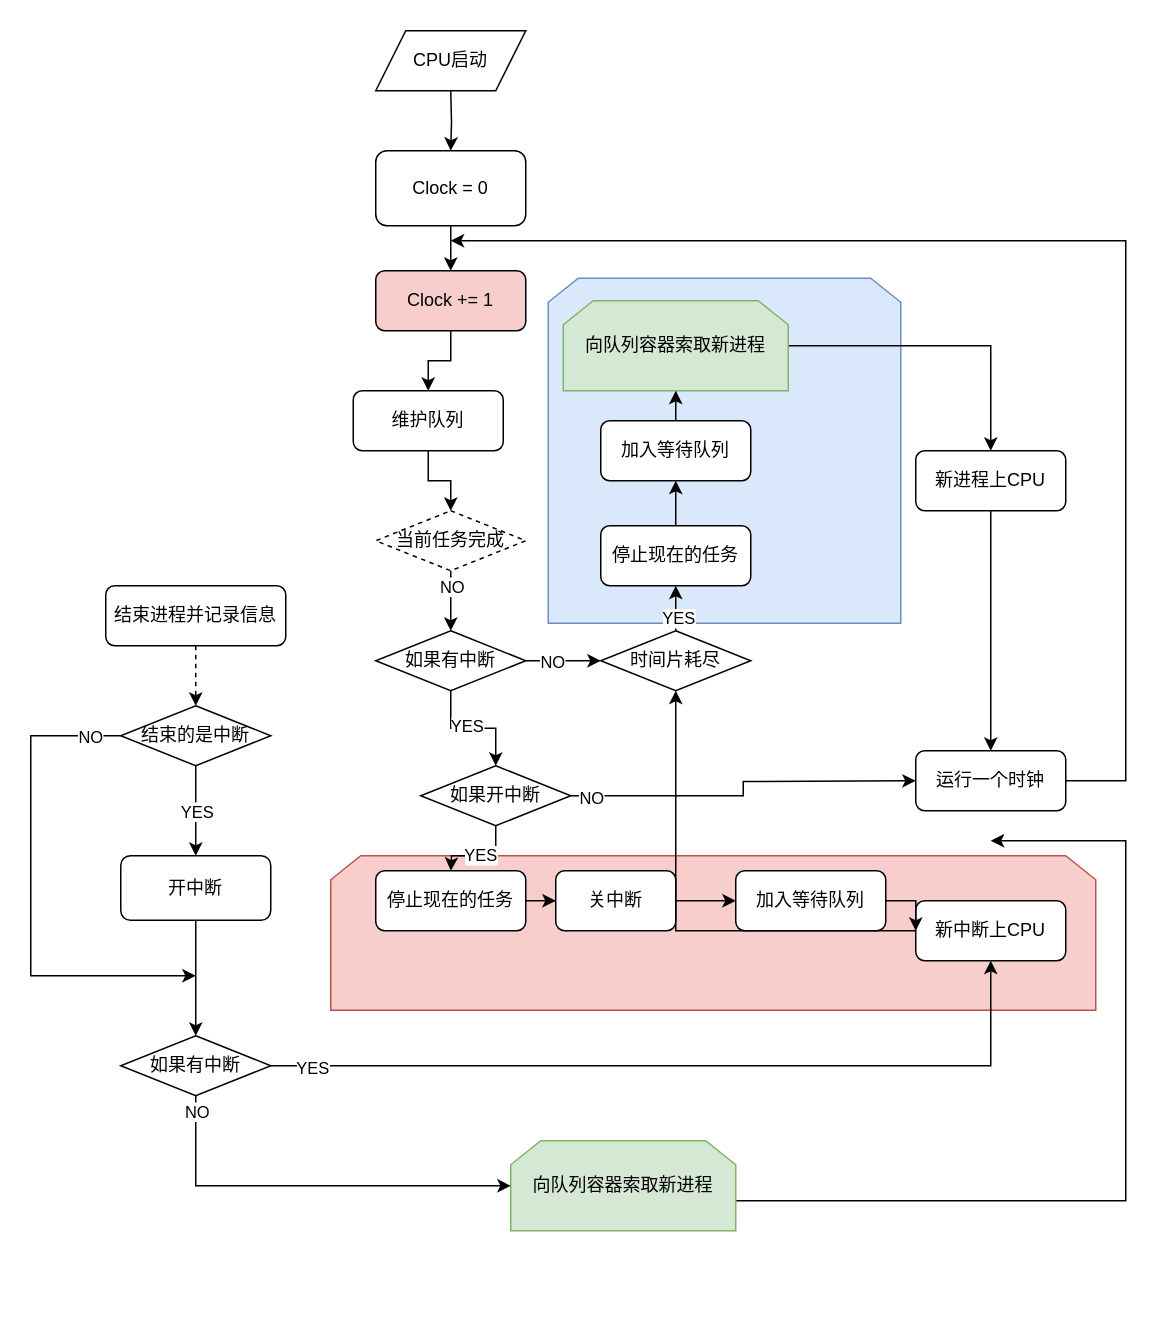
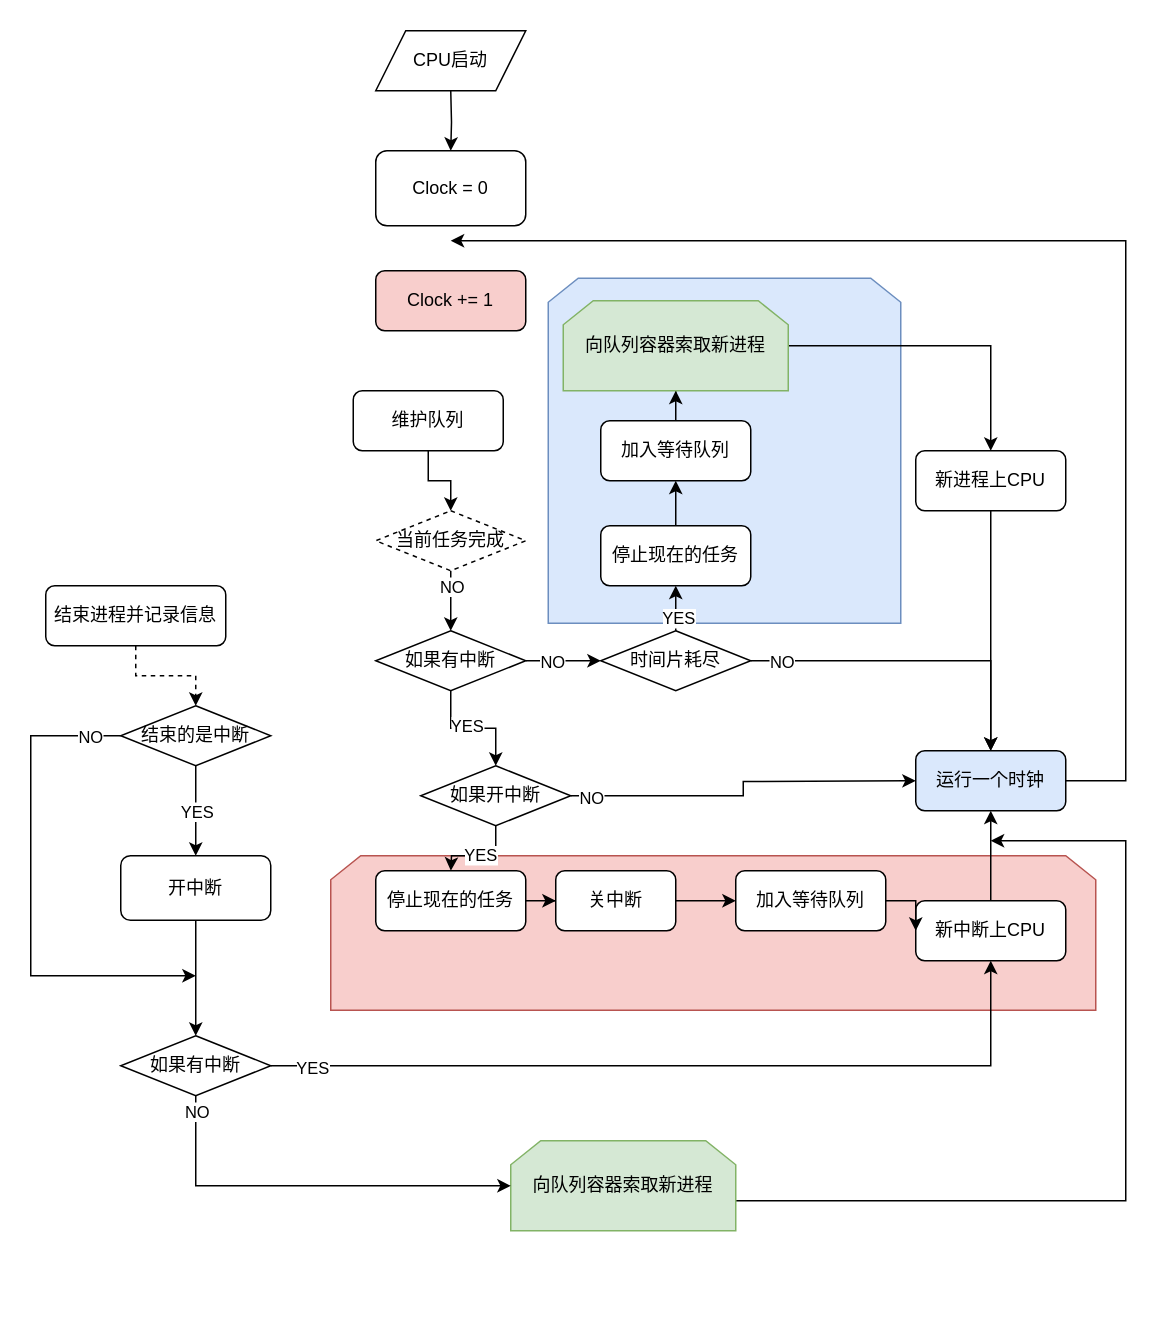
(451, 254) -> none
(445, 361) -> none
(196, 616) -> (136, 616)
none -> (869, 661)
(991, 781) -> (991, 781)
(676, 788) -> (991, 861)
